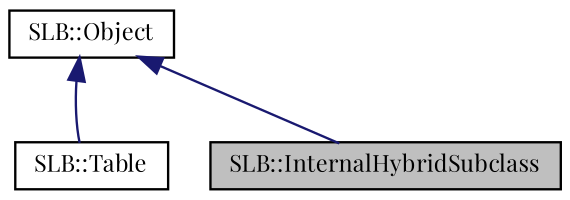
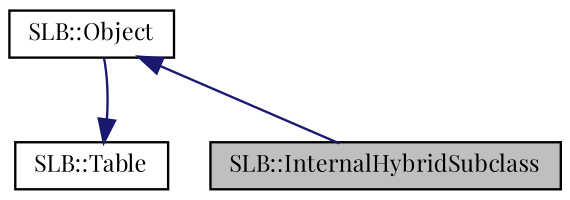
(76, 112) -> (107, 88)
